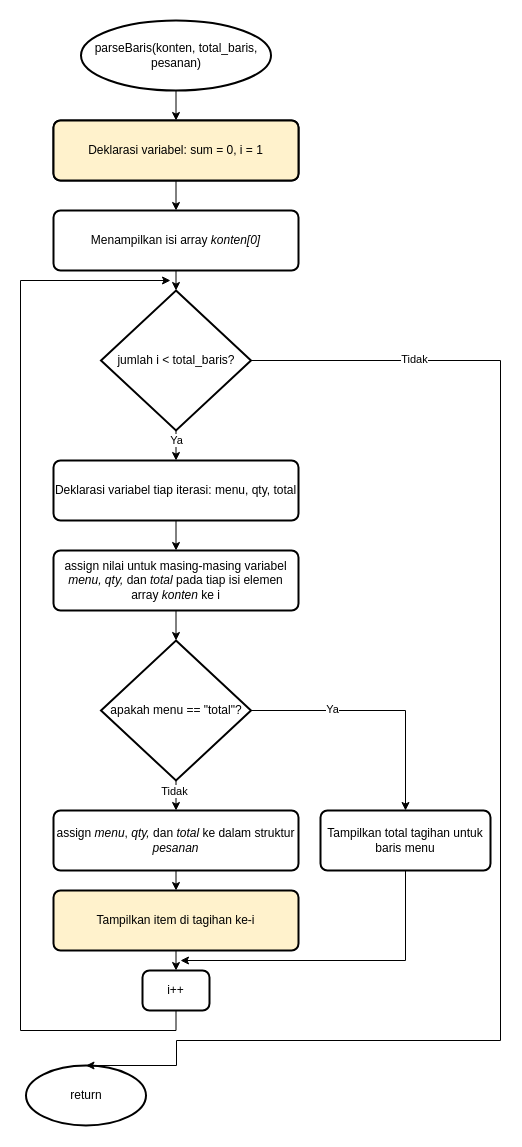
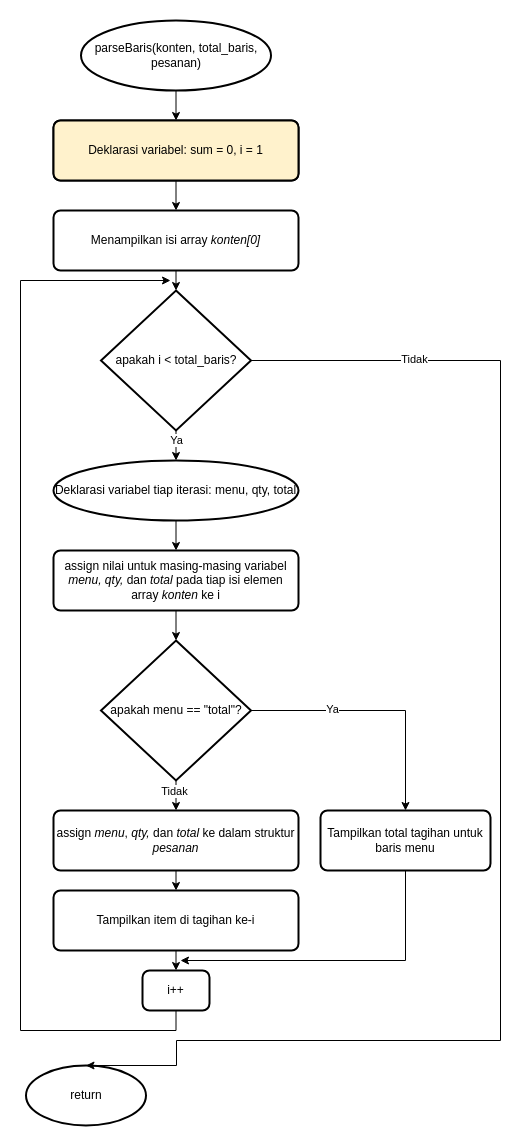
(177, 361) -> (177, 361)
(176, 491) -> (176, 491)
(176, 921) -> (176, 921)
